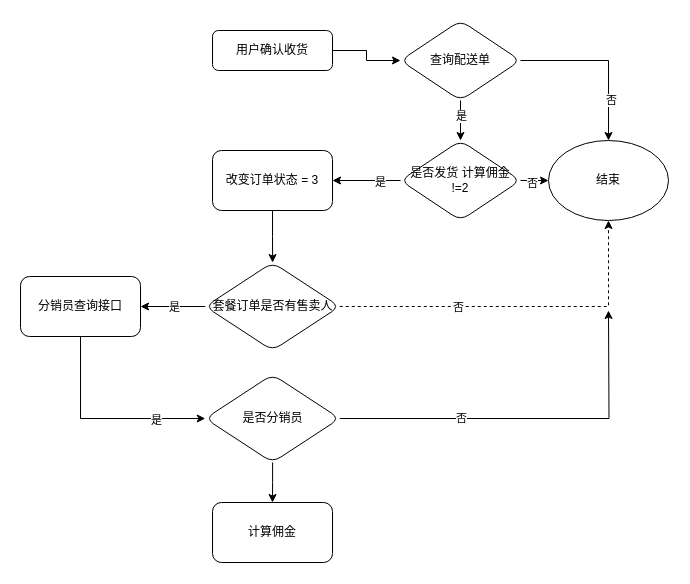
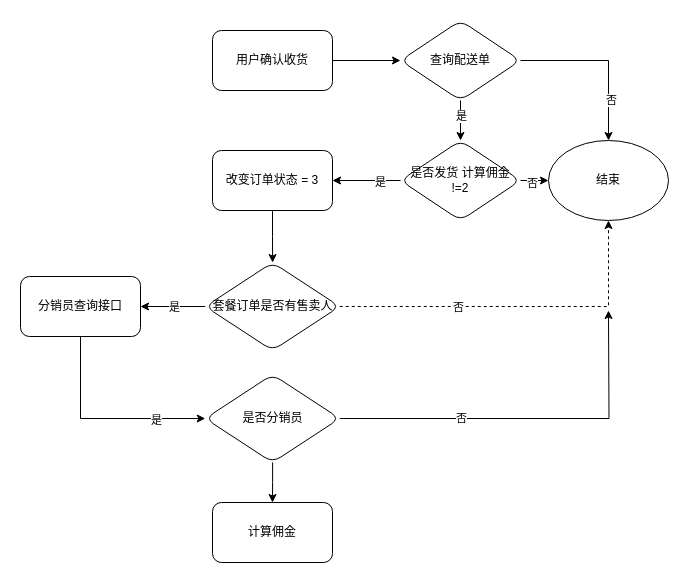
(273, 51) -> (273, 61)
